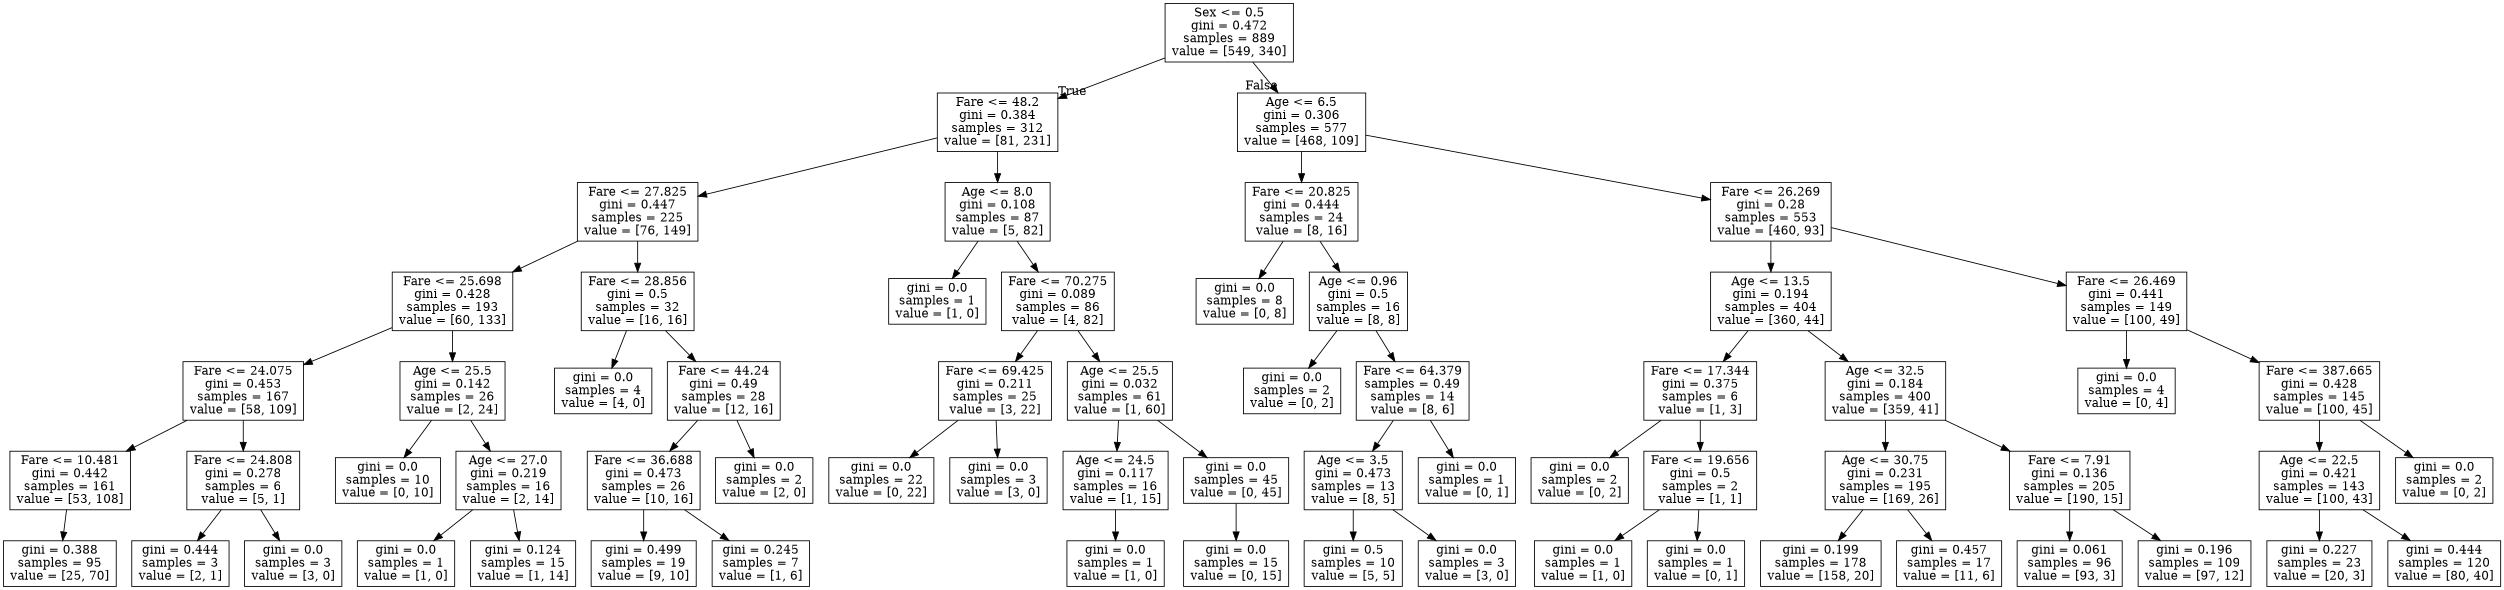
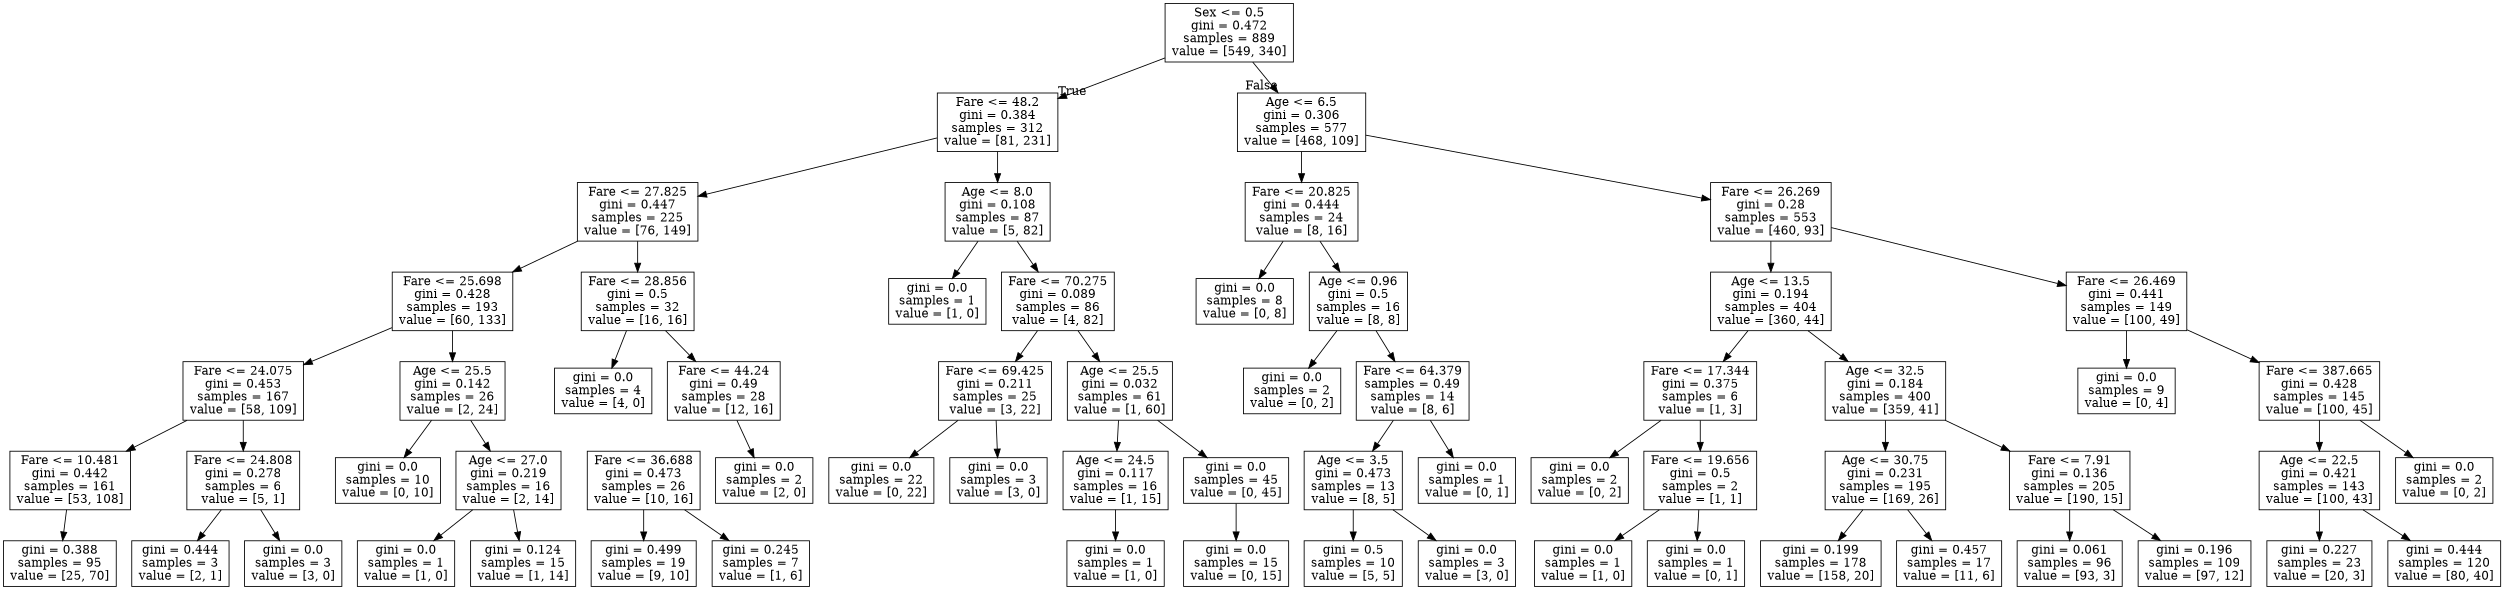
(2127, 391) -> (2127, 391)
(687, 432) -> none
